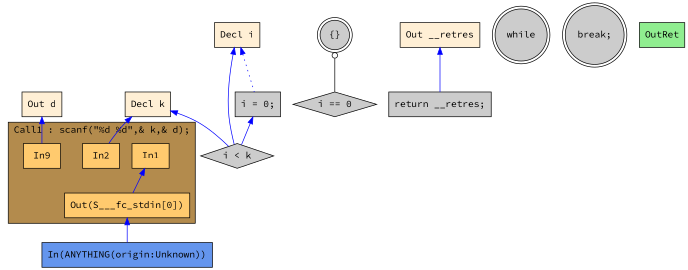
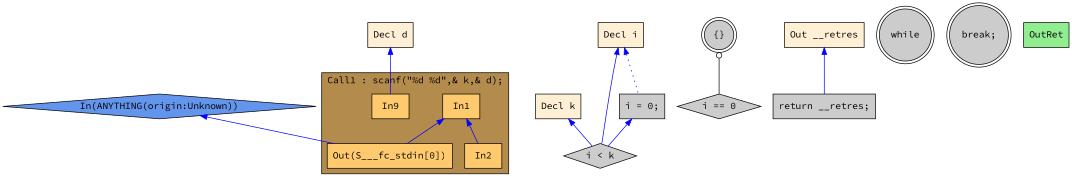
(42, 104) -> (390, 35)
(117, 132) -> (474, 134)
(127, 234) -> (270, 130)
(127, 255) -> (159, 106)
